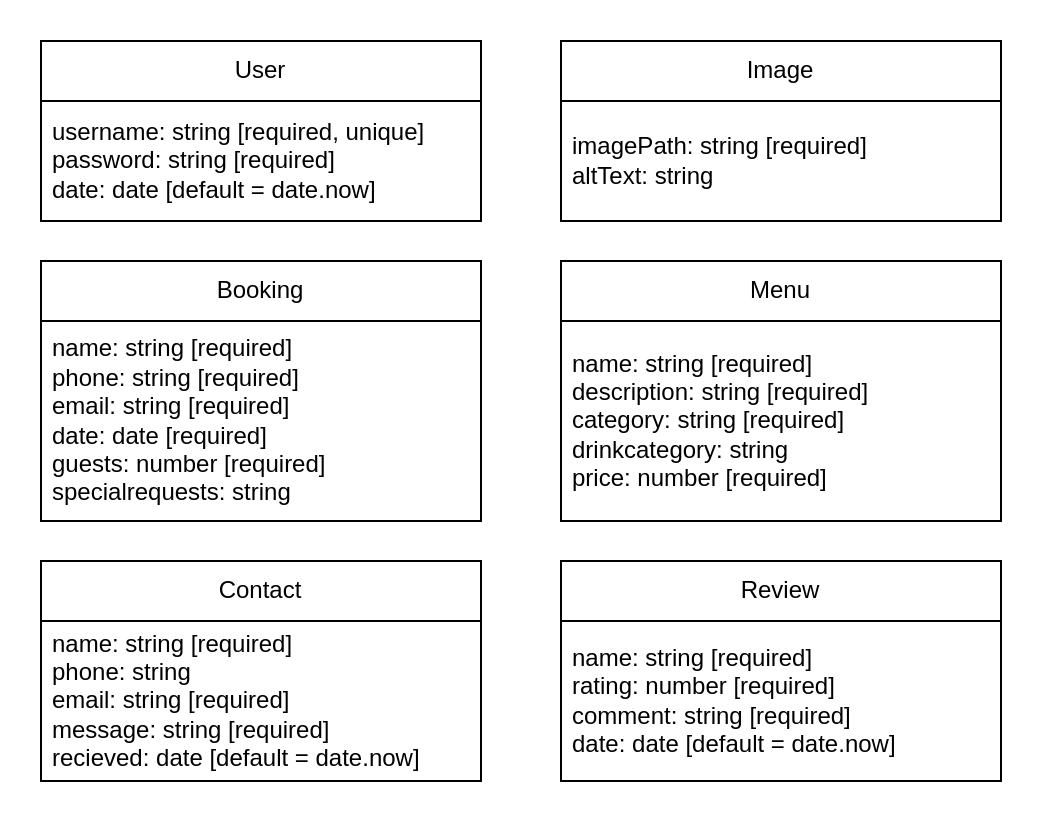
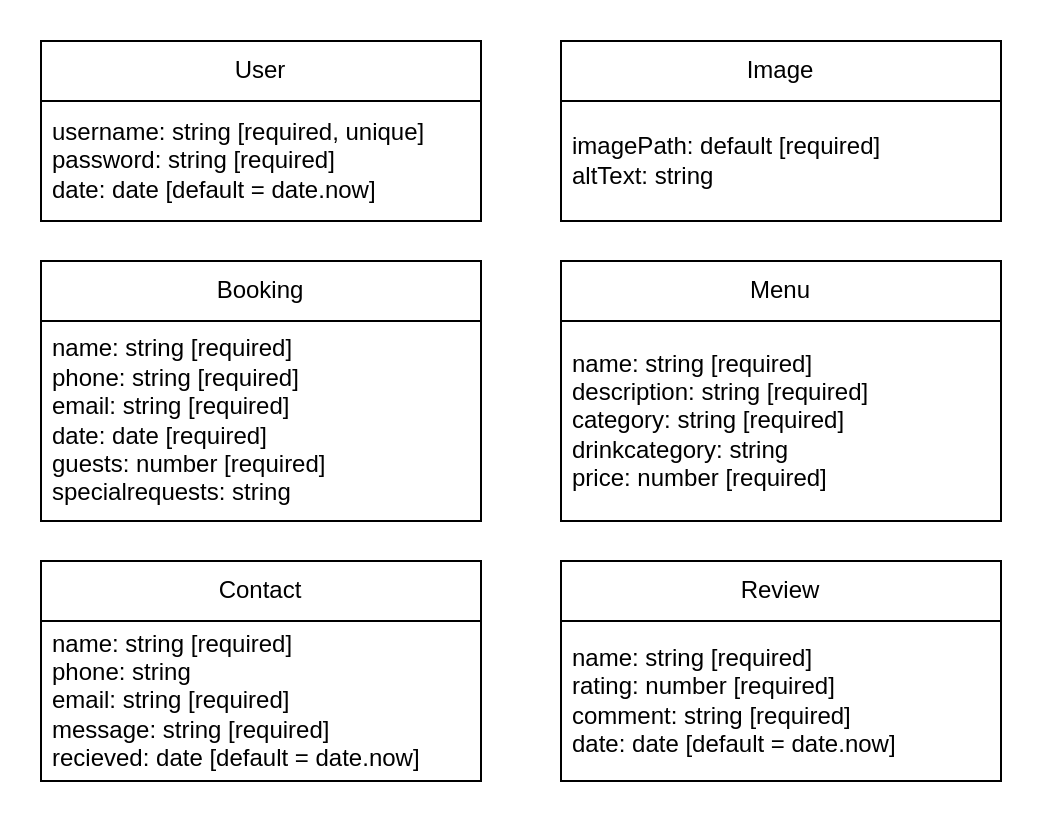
(742, 161) -> (749, 161)
